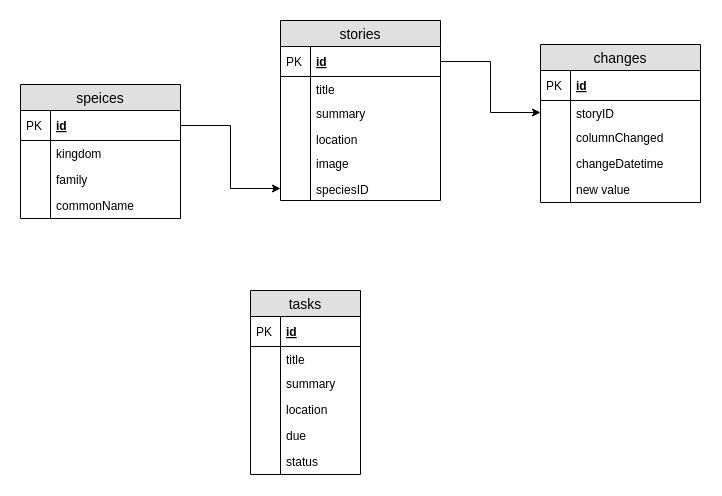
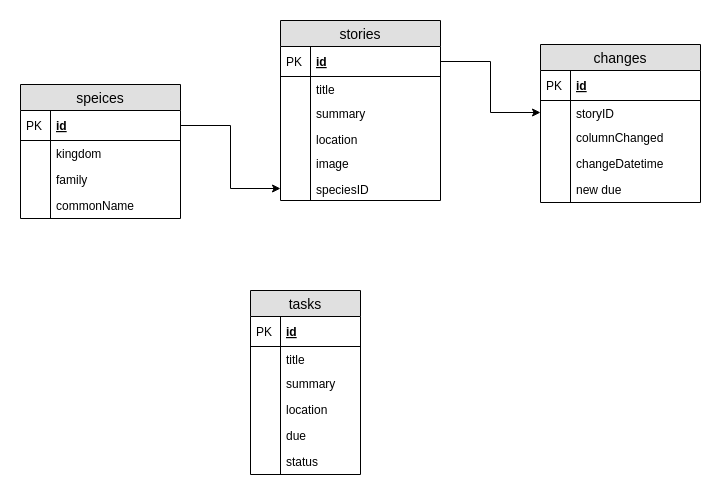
(603, 190) -> (598, 190)
